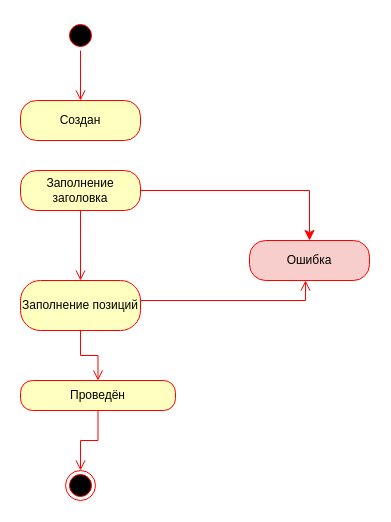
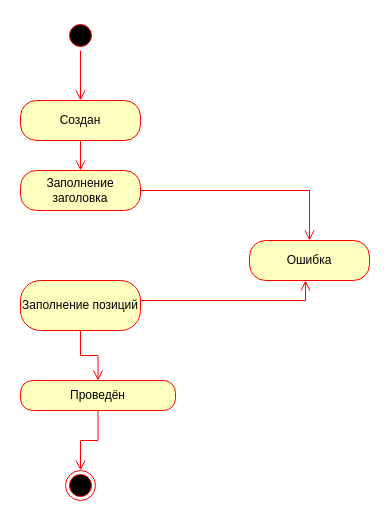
none -> (81, 154)
(310, 231) -> (310, 233)
(81, 244) -> none
(310, 261) -> (310, 261)
